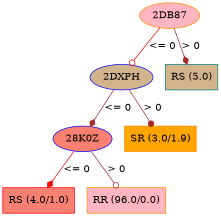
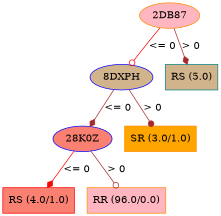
(121, 77) -> (121, 77)
(160, 139) -> (160, 139)
